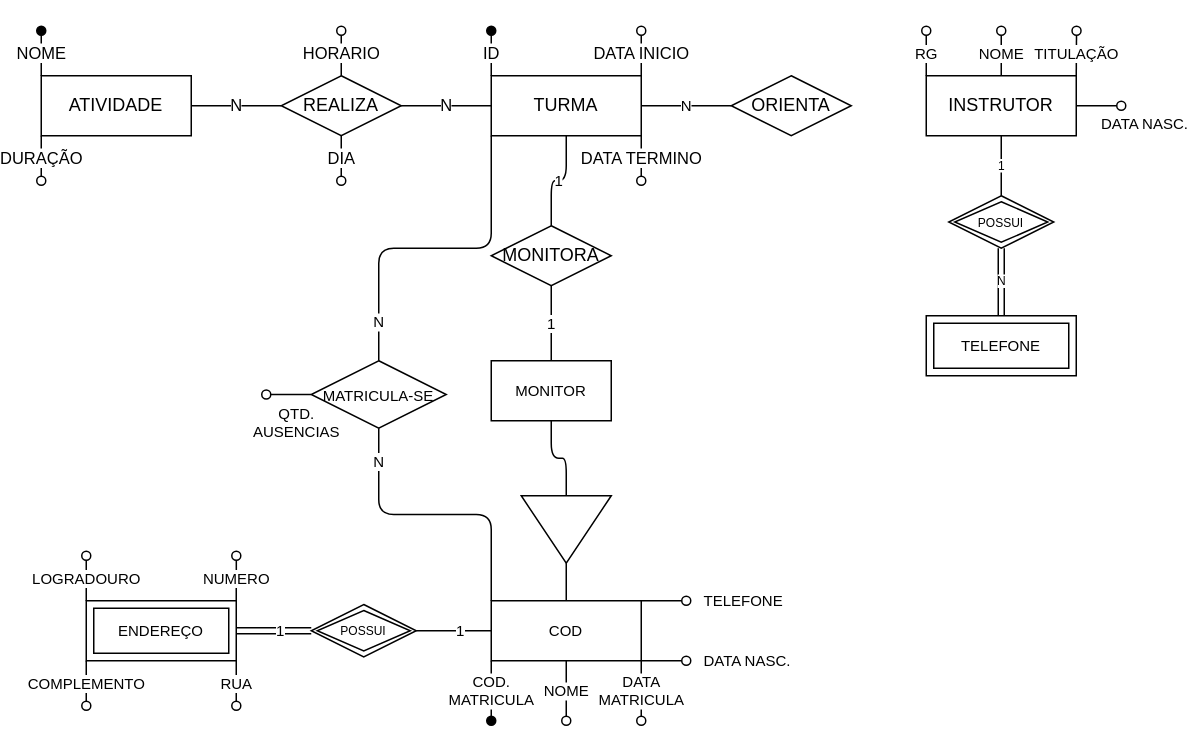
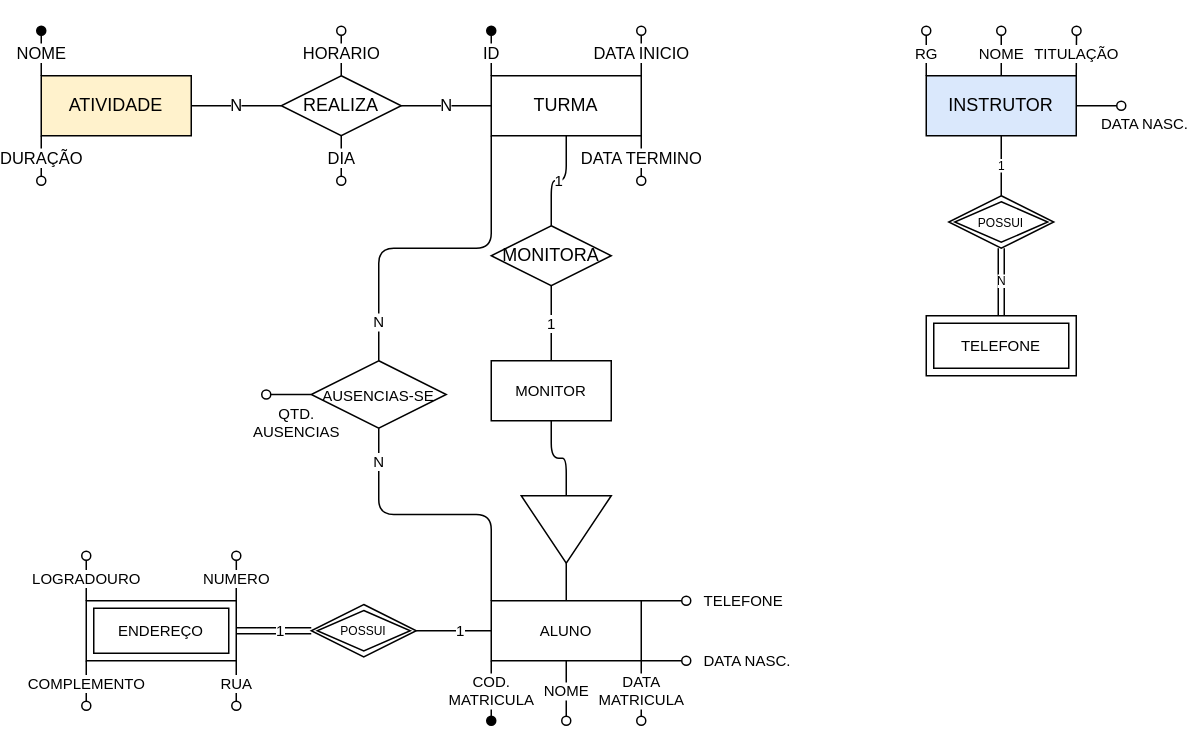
(116, 106) -> (116, 106)
(686, 106) -> none
(791, 106) -> none
(1001, 106) -> (1001, 106)
(379, 395) -> (379, 395)
(566, 631) -> (566, 631)
